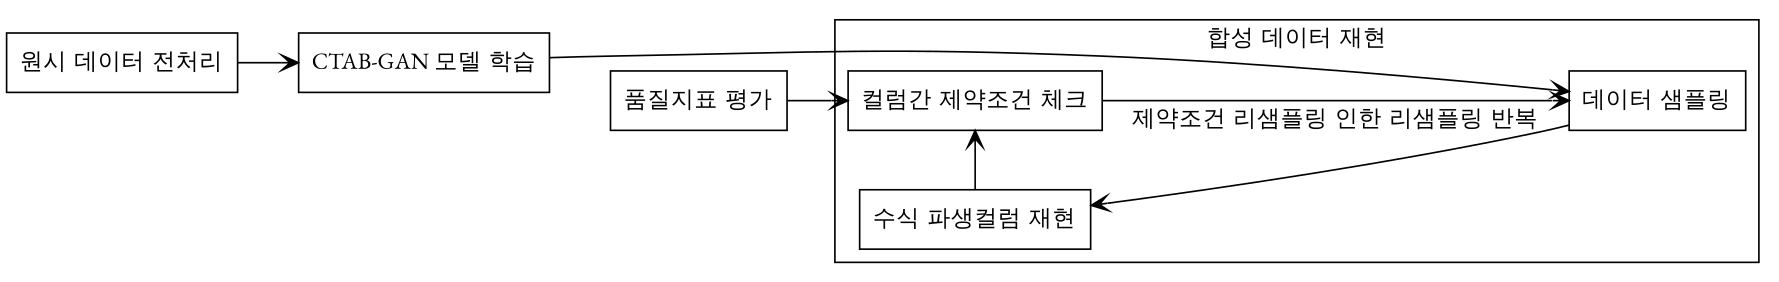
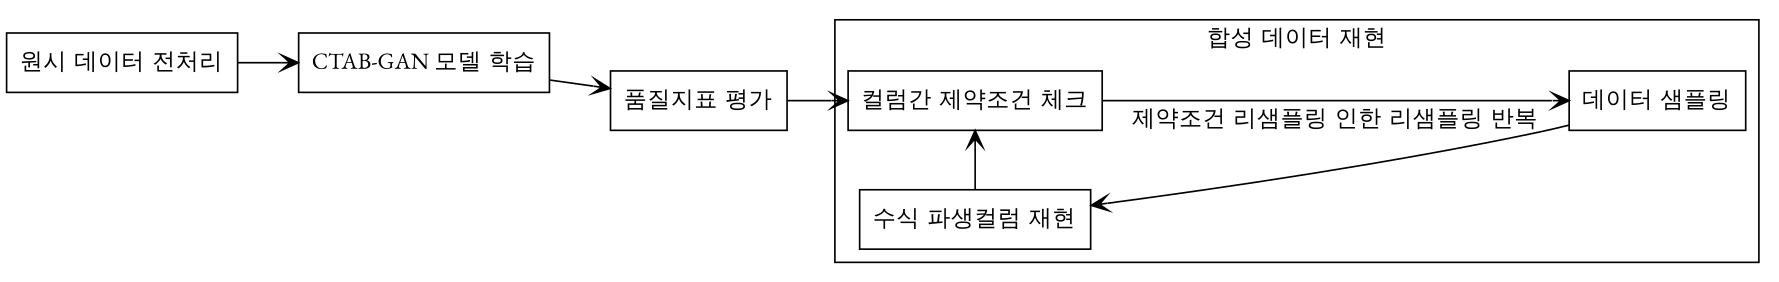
(1052, 54) -> (571, 83)
